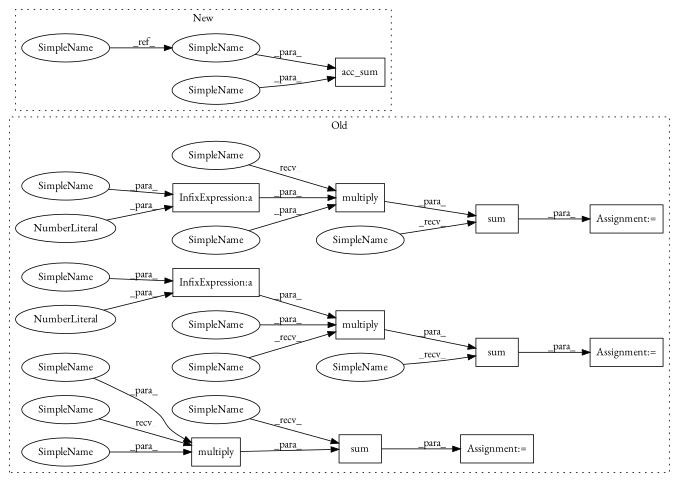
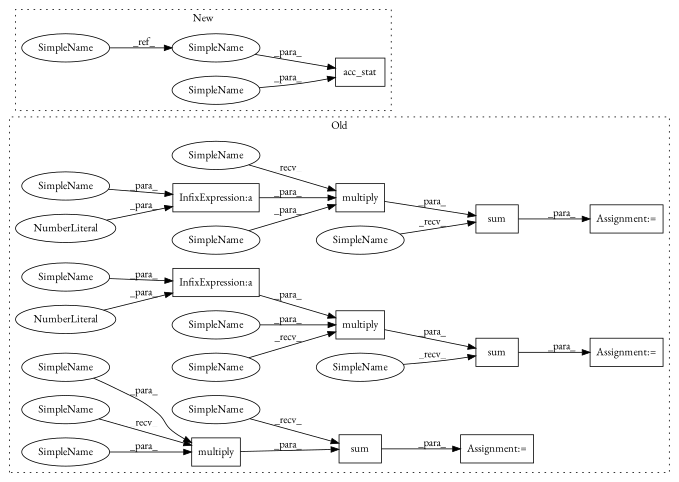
(360, 72) -> (360, 72)
